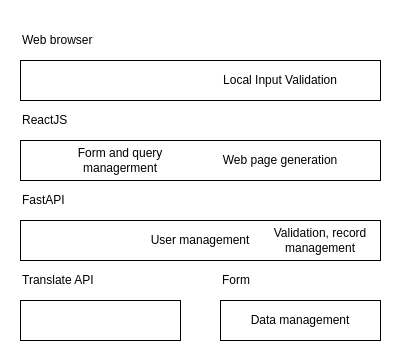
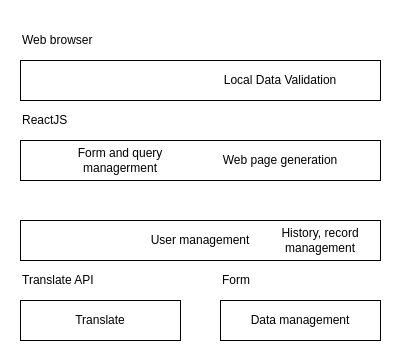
(281, 81) -> (281, 81)
(201, 201) -> none
(321, 241) -> (321, 241)
none -> (101, 321)
